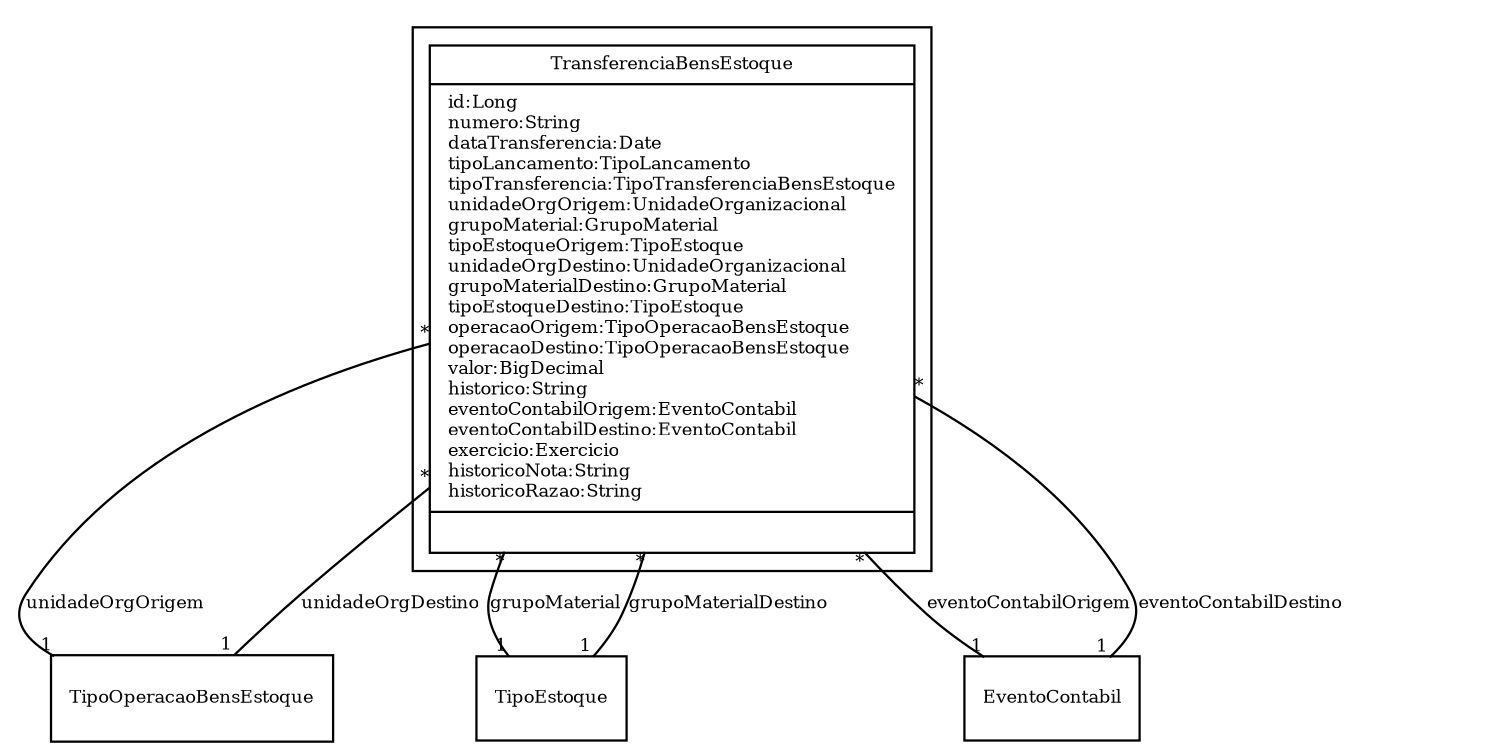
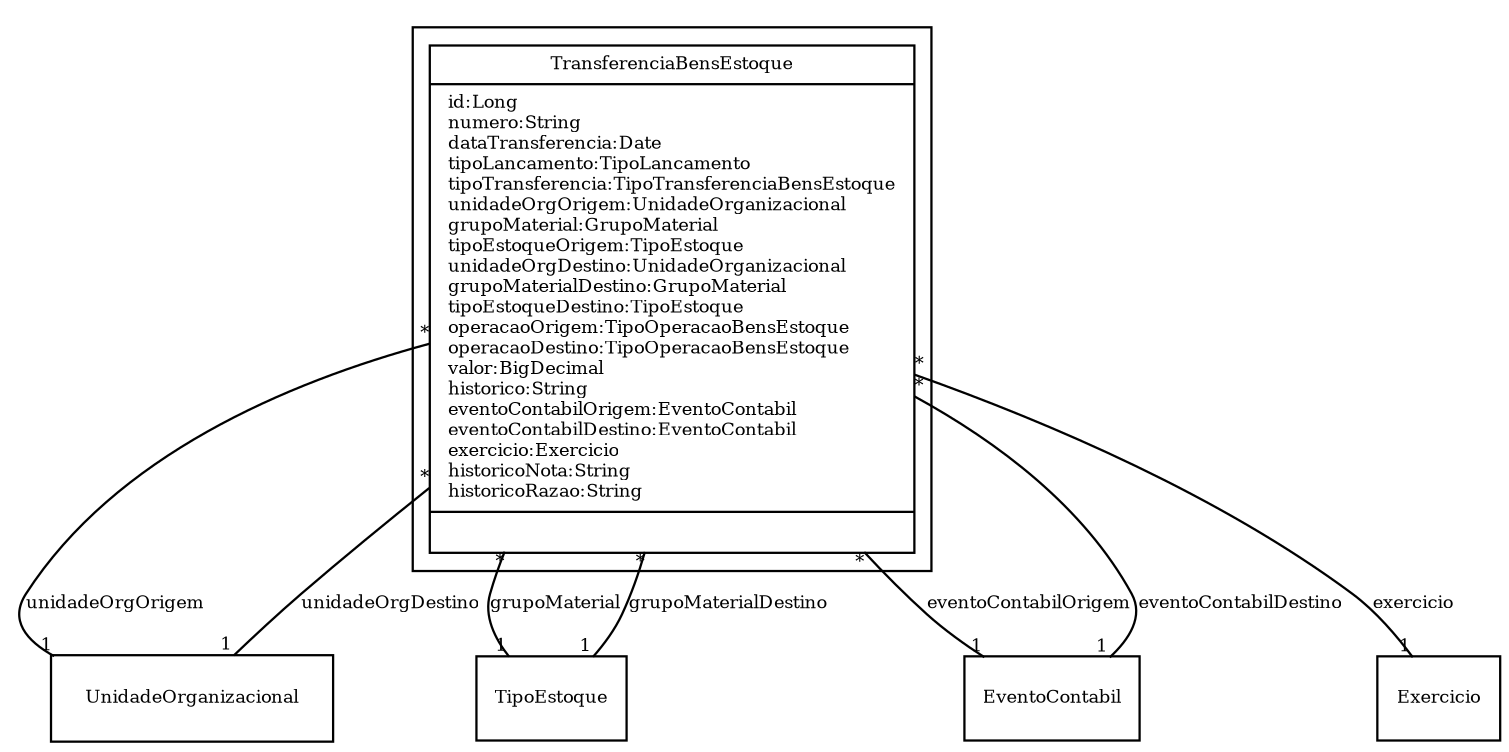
(192, 698) -> (192, 698)
none -> (1439, 698)
